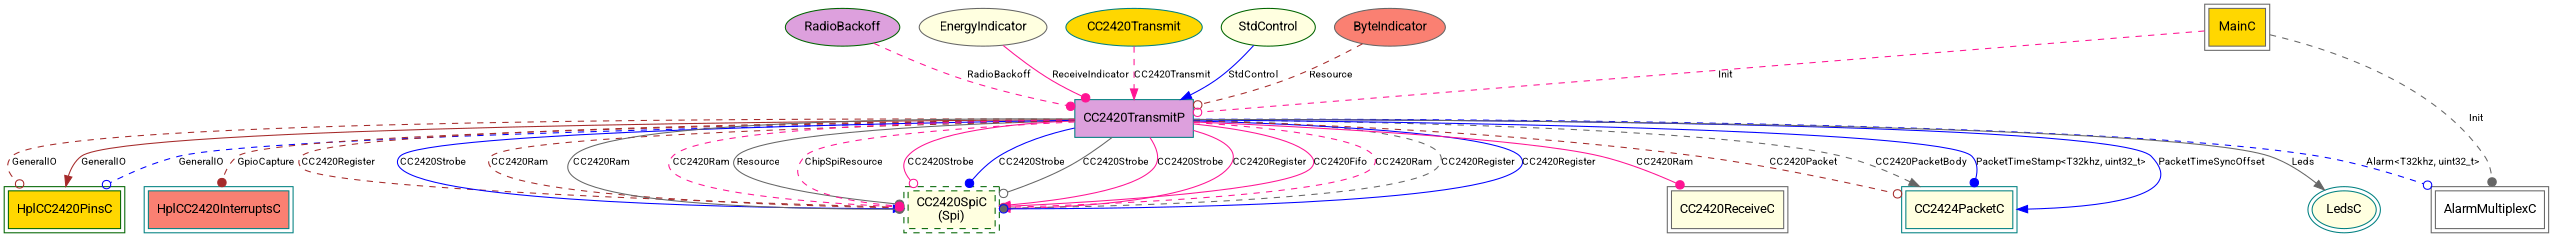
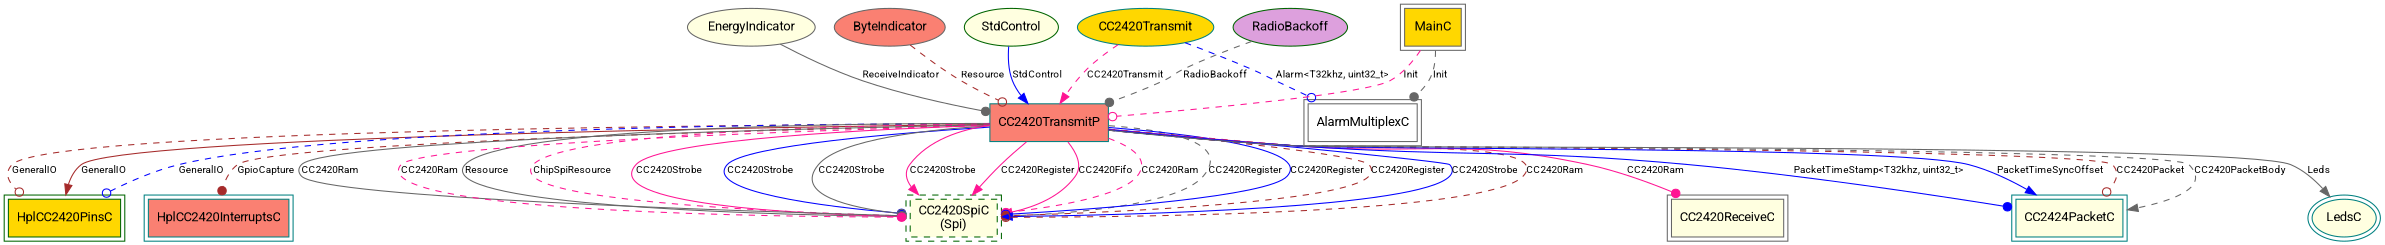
(1041, 73) -> (878, 86)
(968, 81) -> (1182, 70)
(1134, 118) -> (1049, 123)
(1811, 125) -> (1247, 67)
